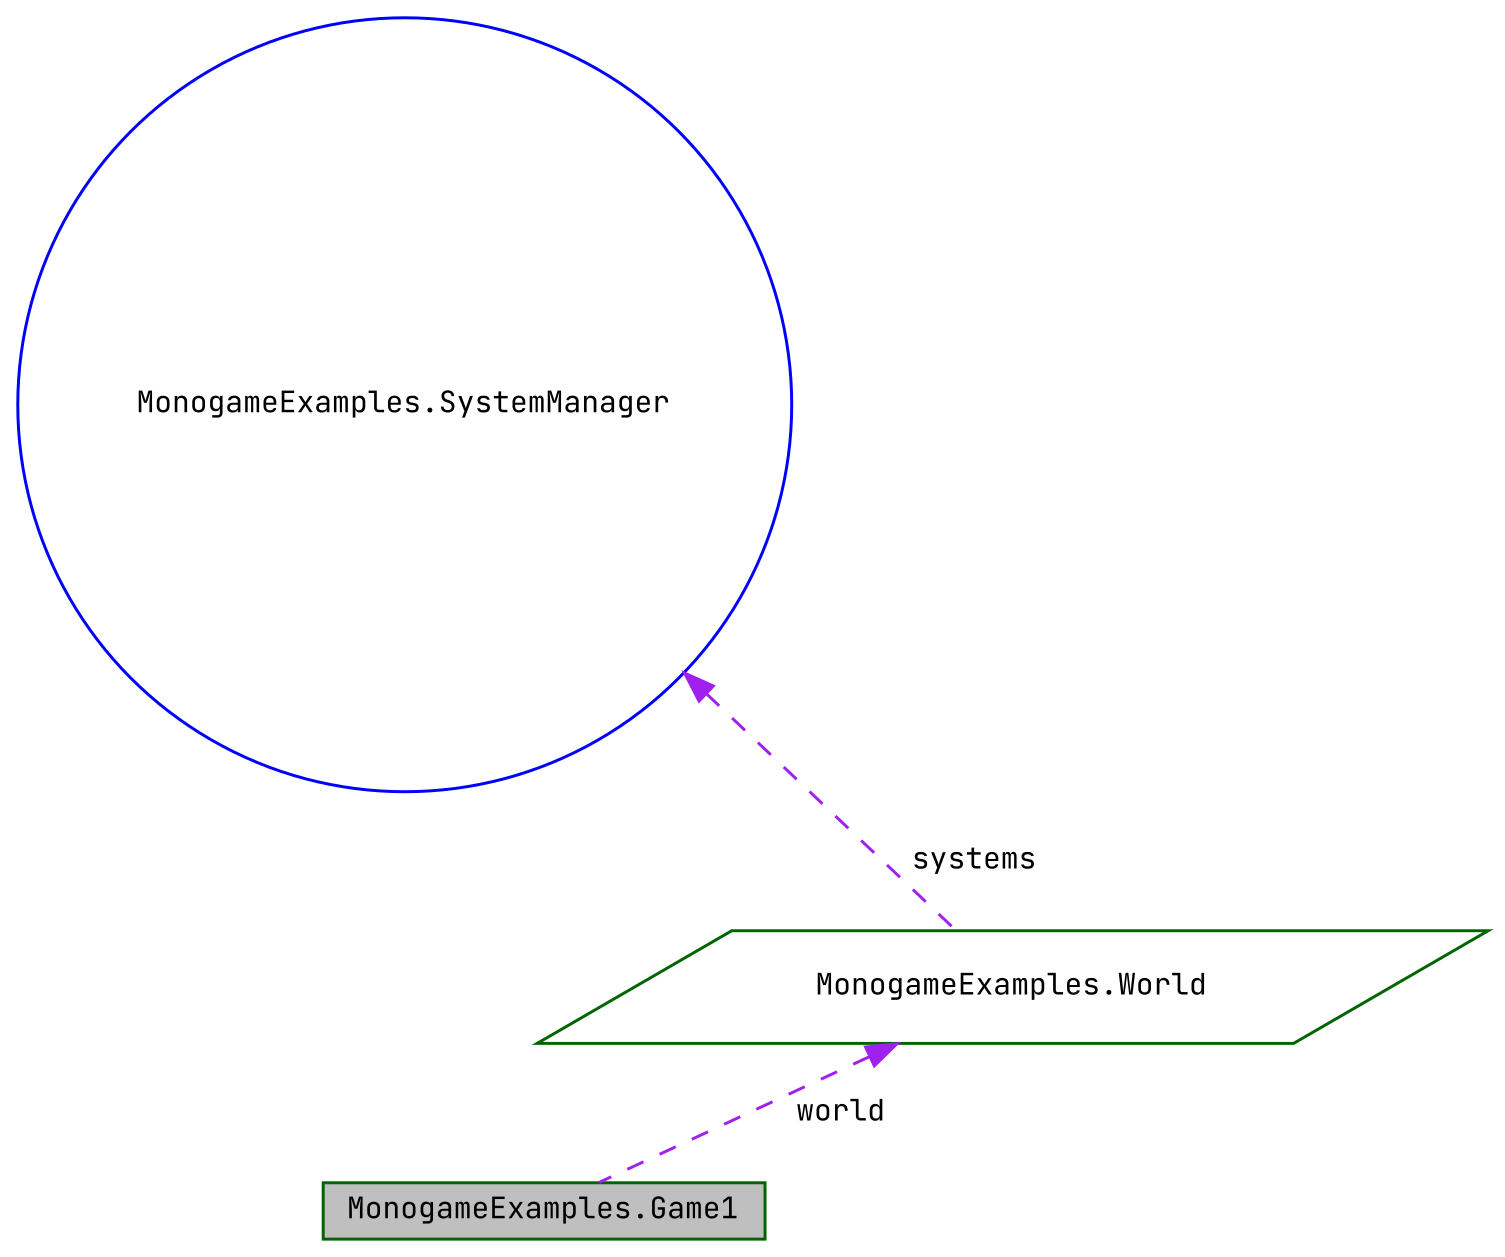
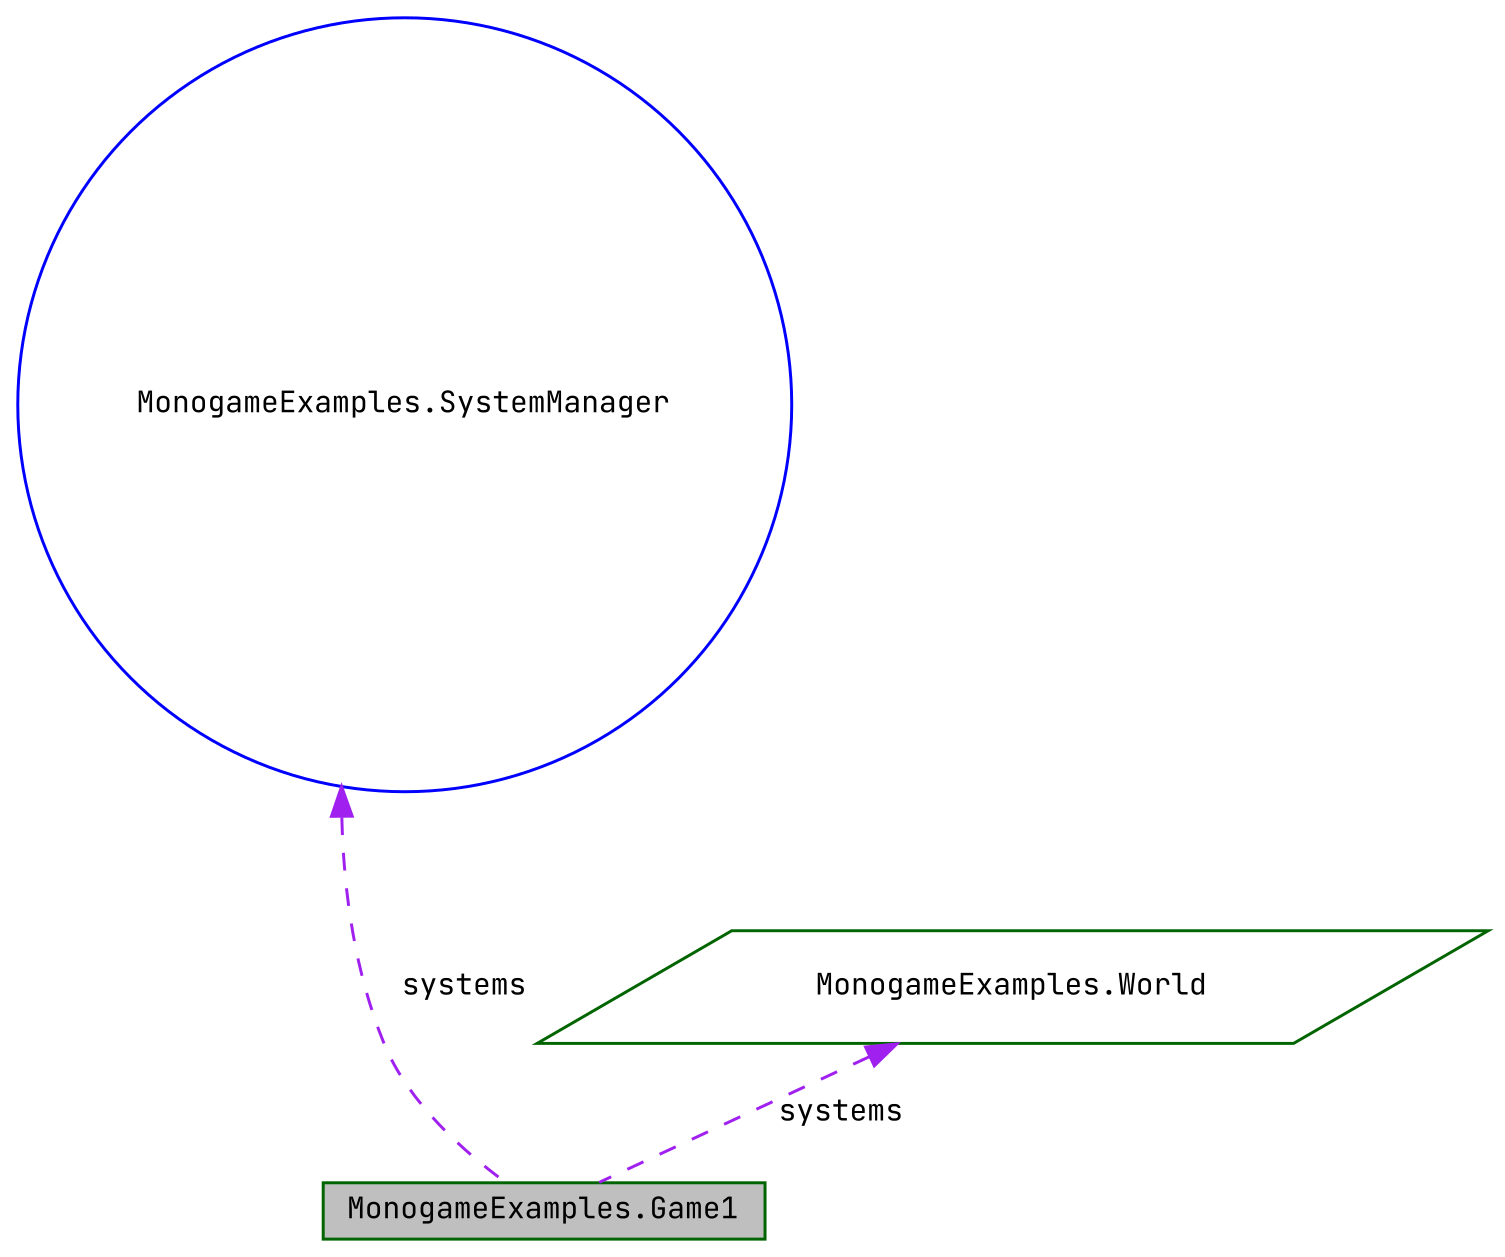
(831, 812) -> (376, 1022)
(833, 1113) -> (833, 1113)
